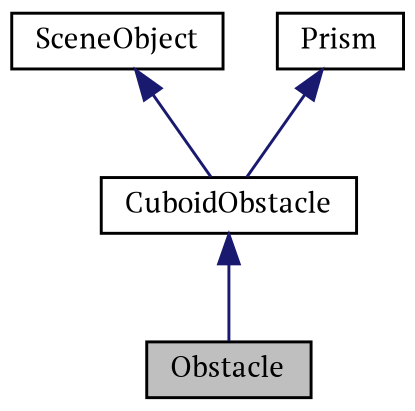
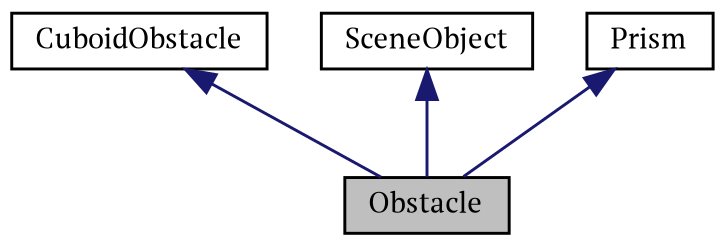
(182, 136) -> (427, 139)
(276, 136) -> (527, 132)
